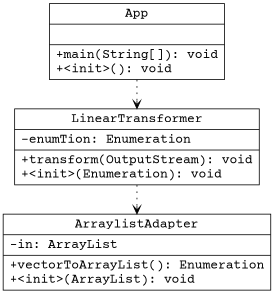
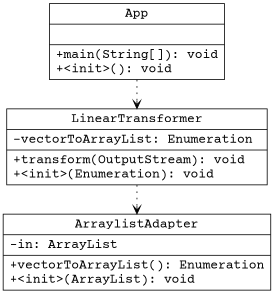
(110, 139) -> (137, 139)
